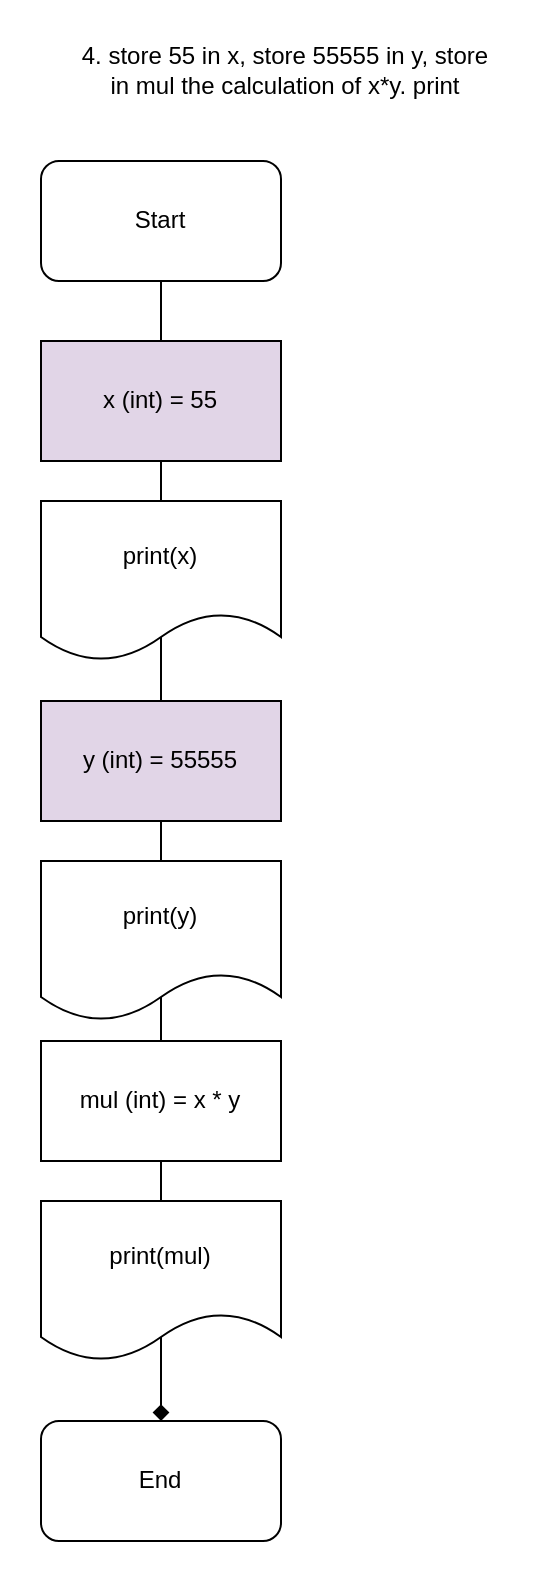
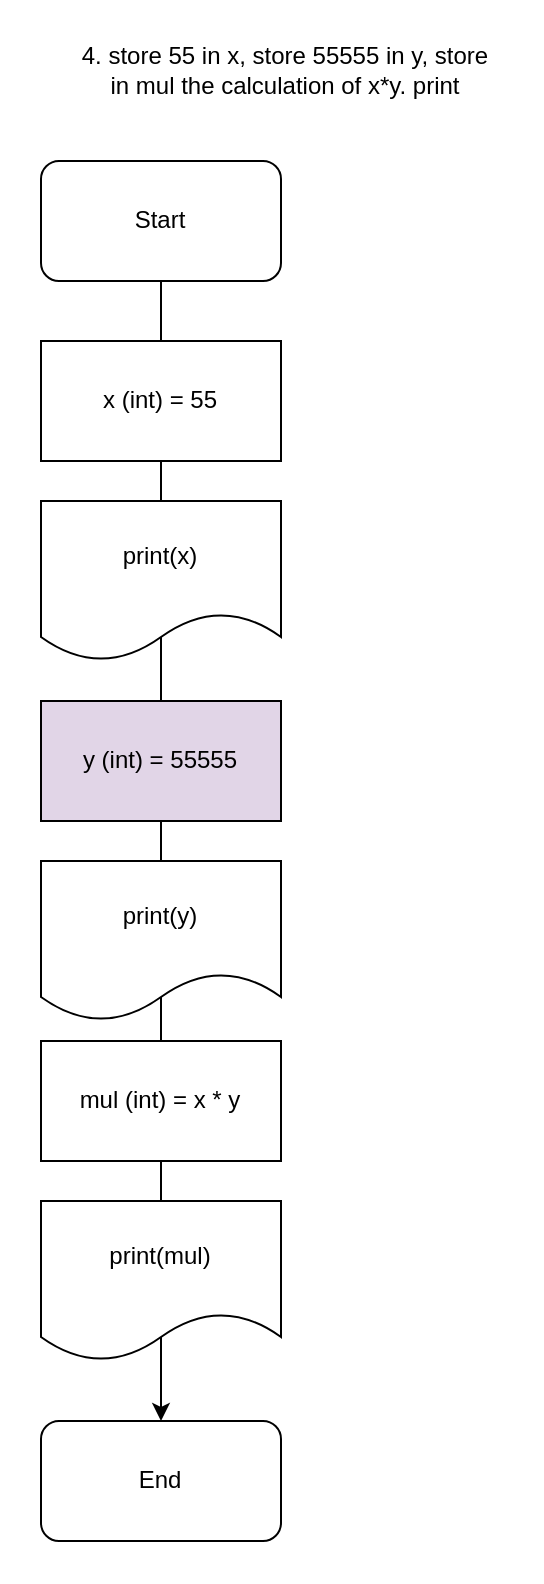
(161, 401) -> (161, 401)
(161, 1405) -> (161, 1406)
